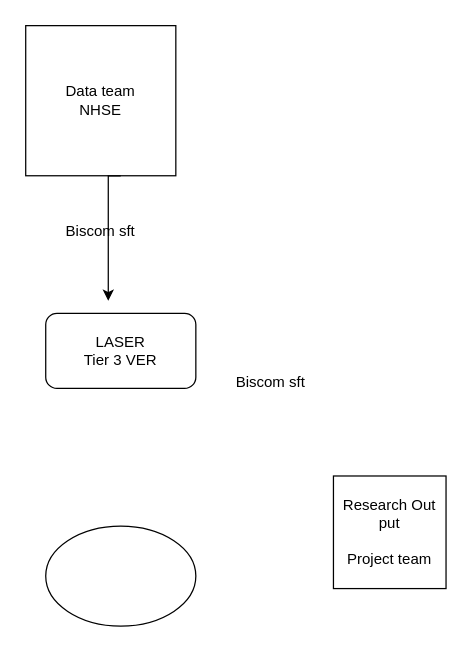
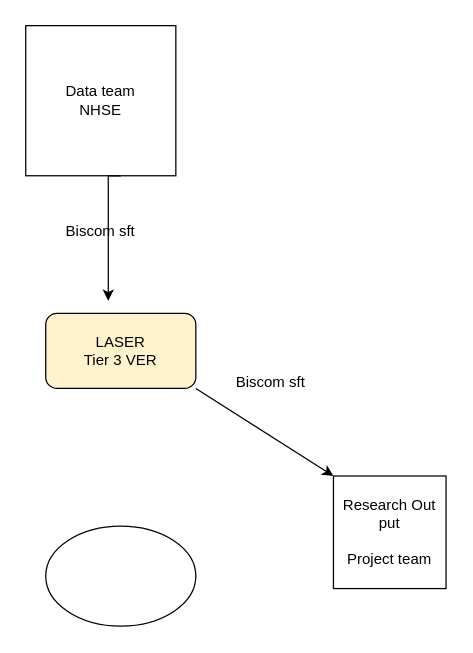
(121, 351) -> (121, 351)
none -> (261, 429)
